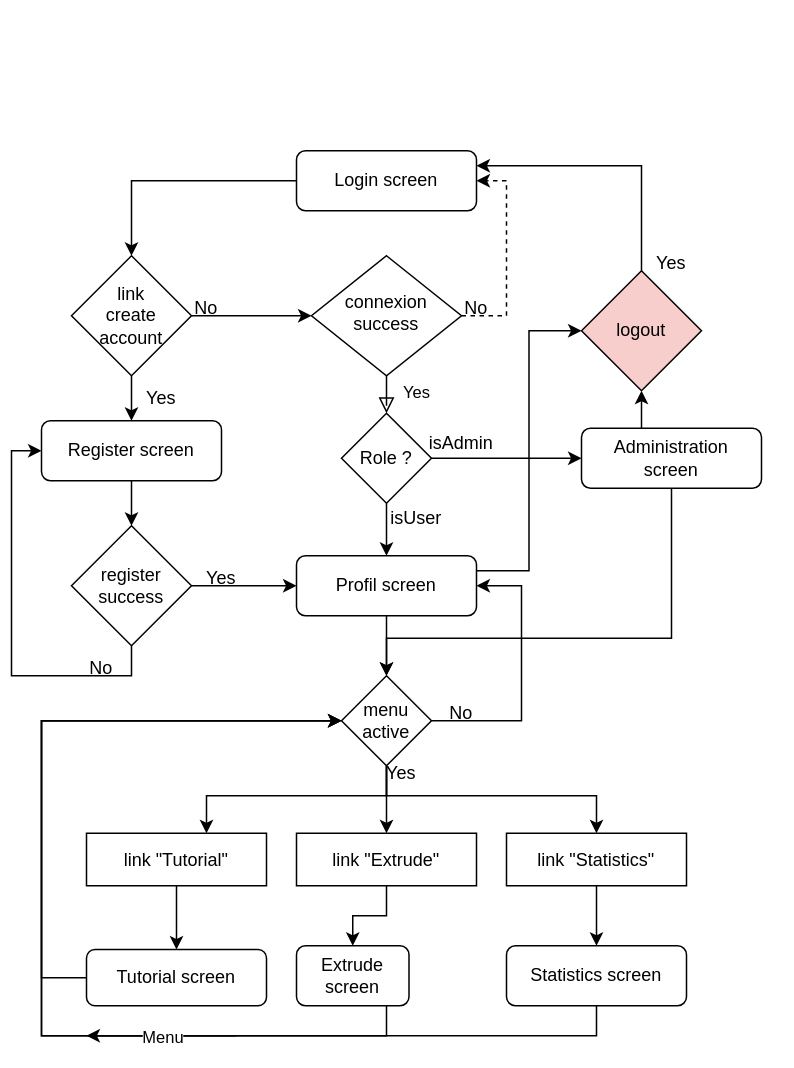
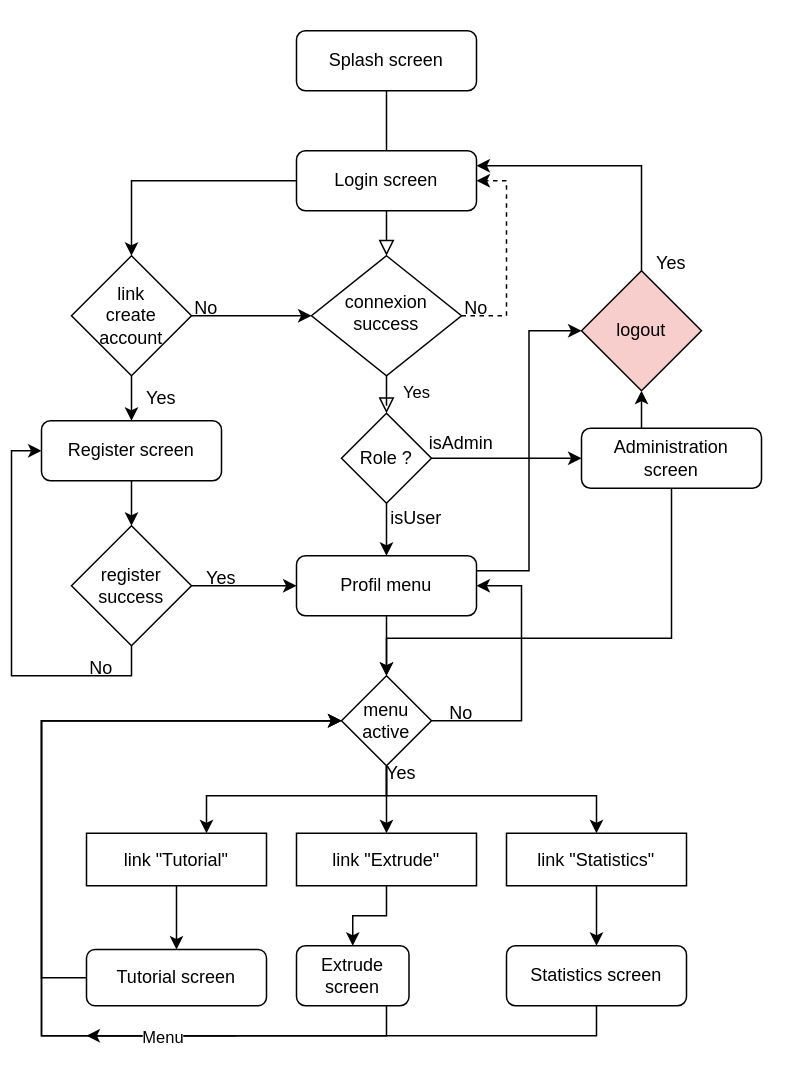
none -> (386, 61)
none -> (386, 121)
(386, 586) -> (386, 586)
